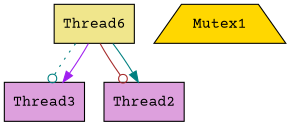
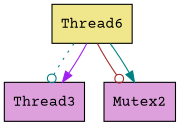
(220, 24) -> none
(144, 102) -> (140, 102)
